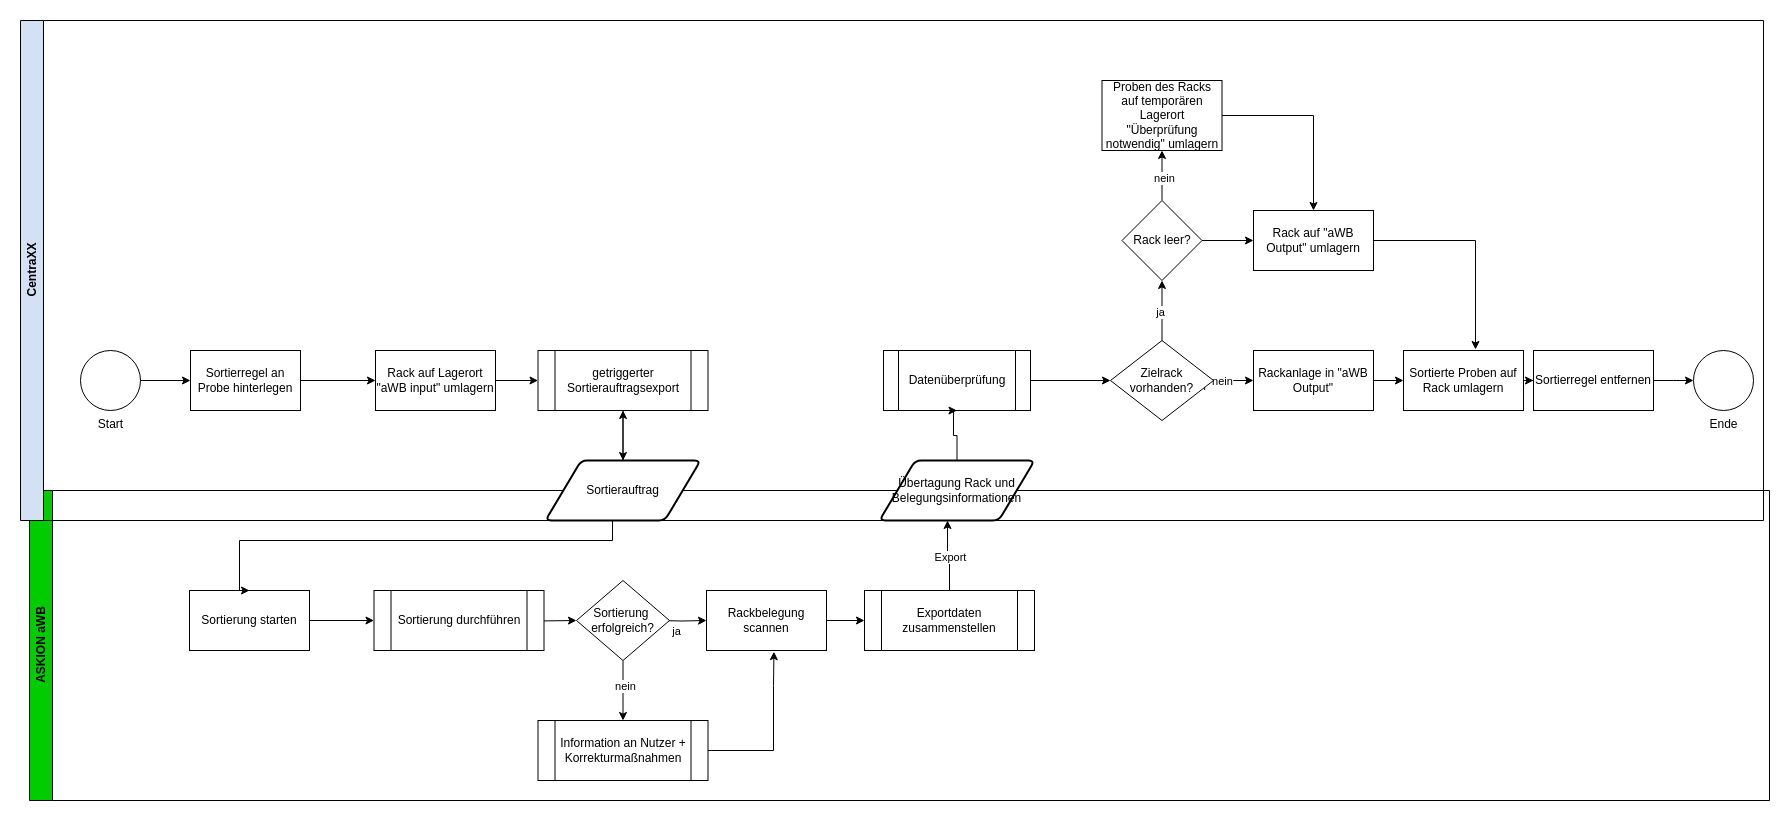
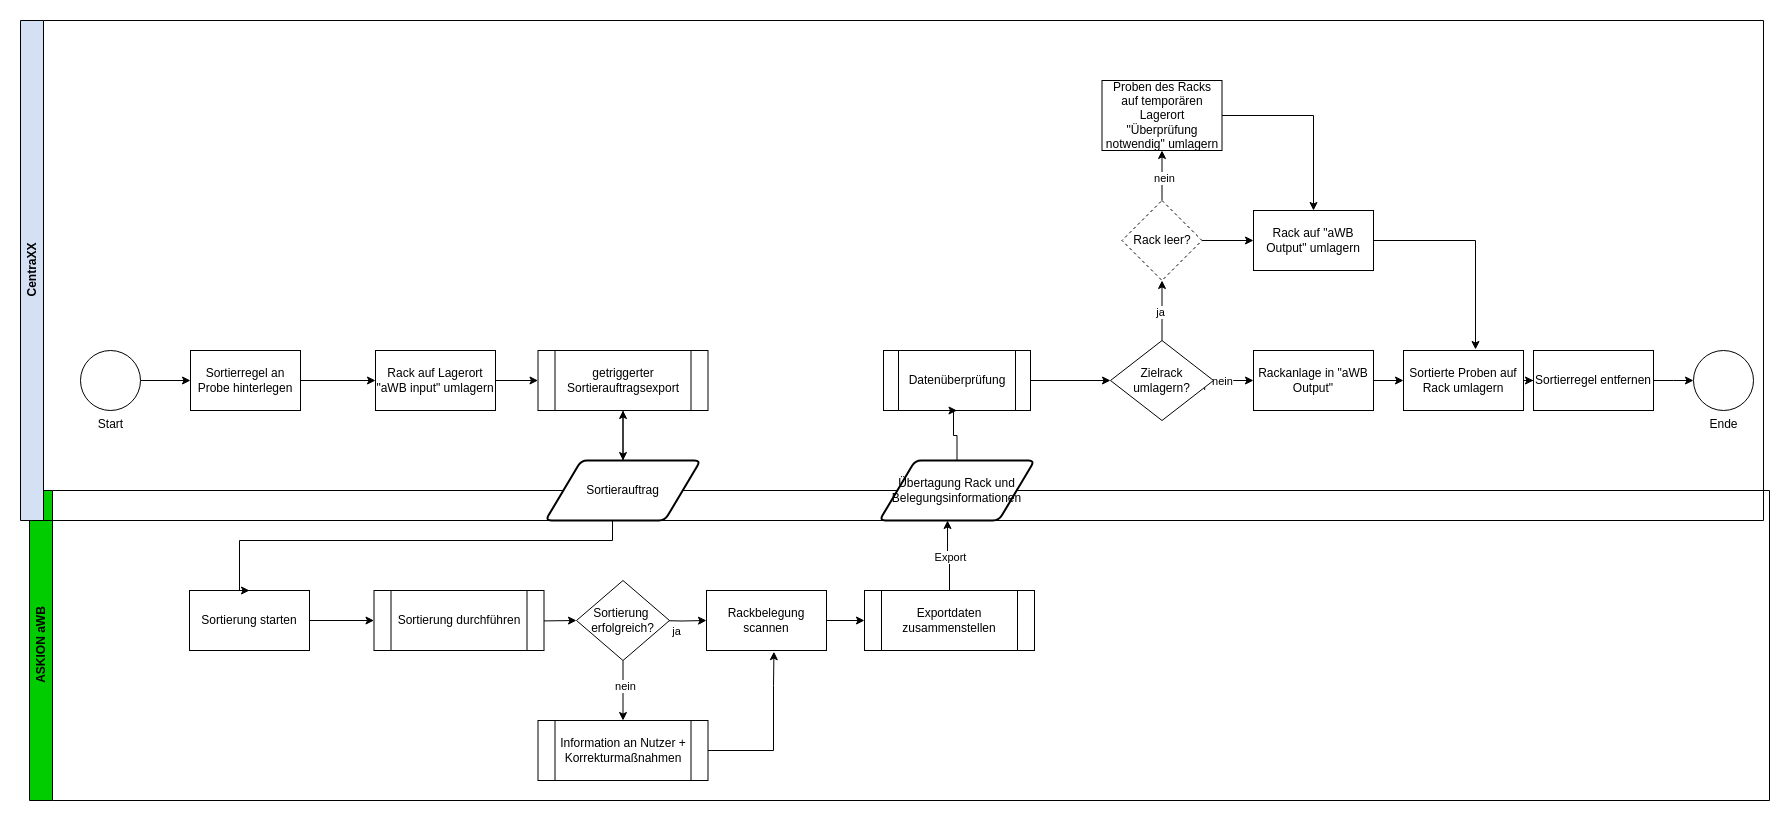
(1162, 241) -> (1162, 241)
(1162, 381) -> (1162, 381)
